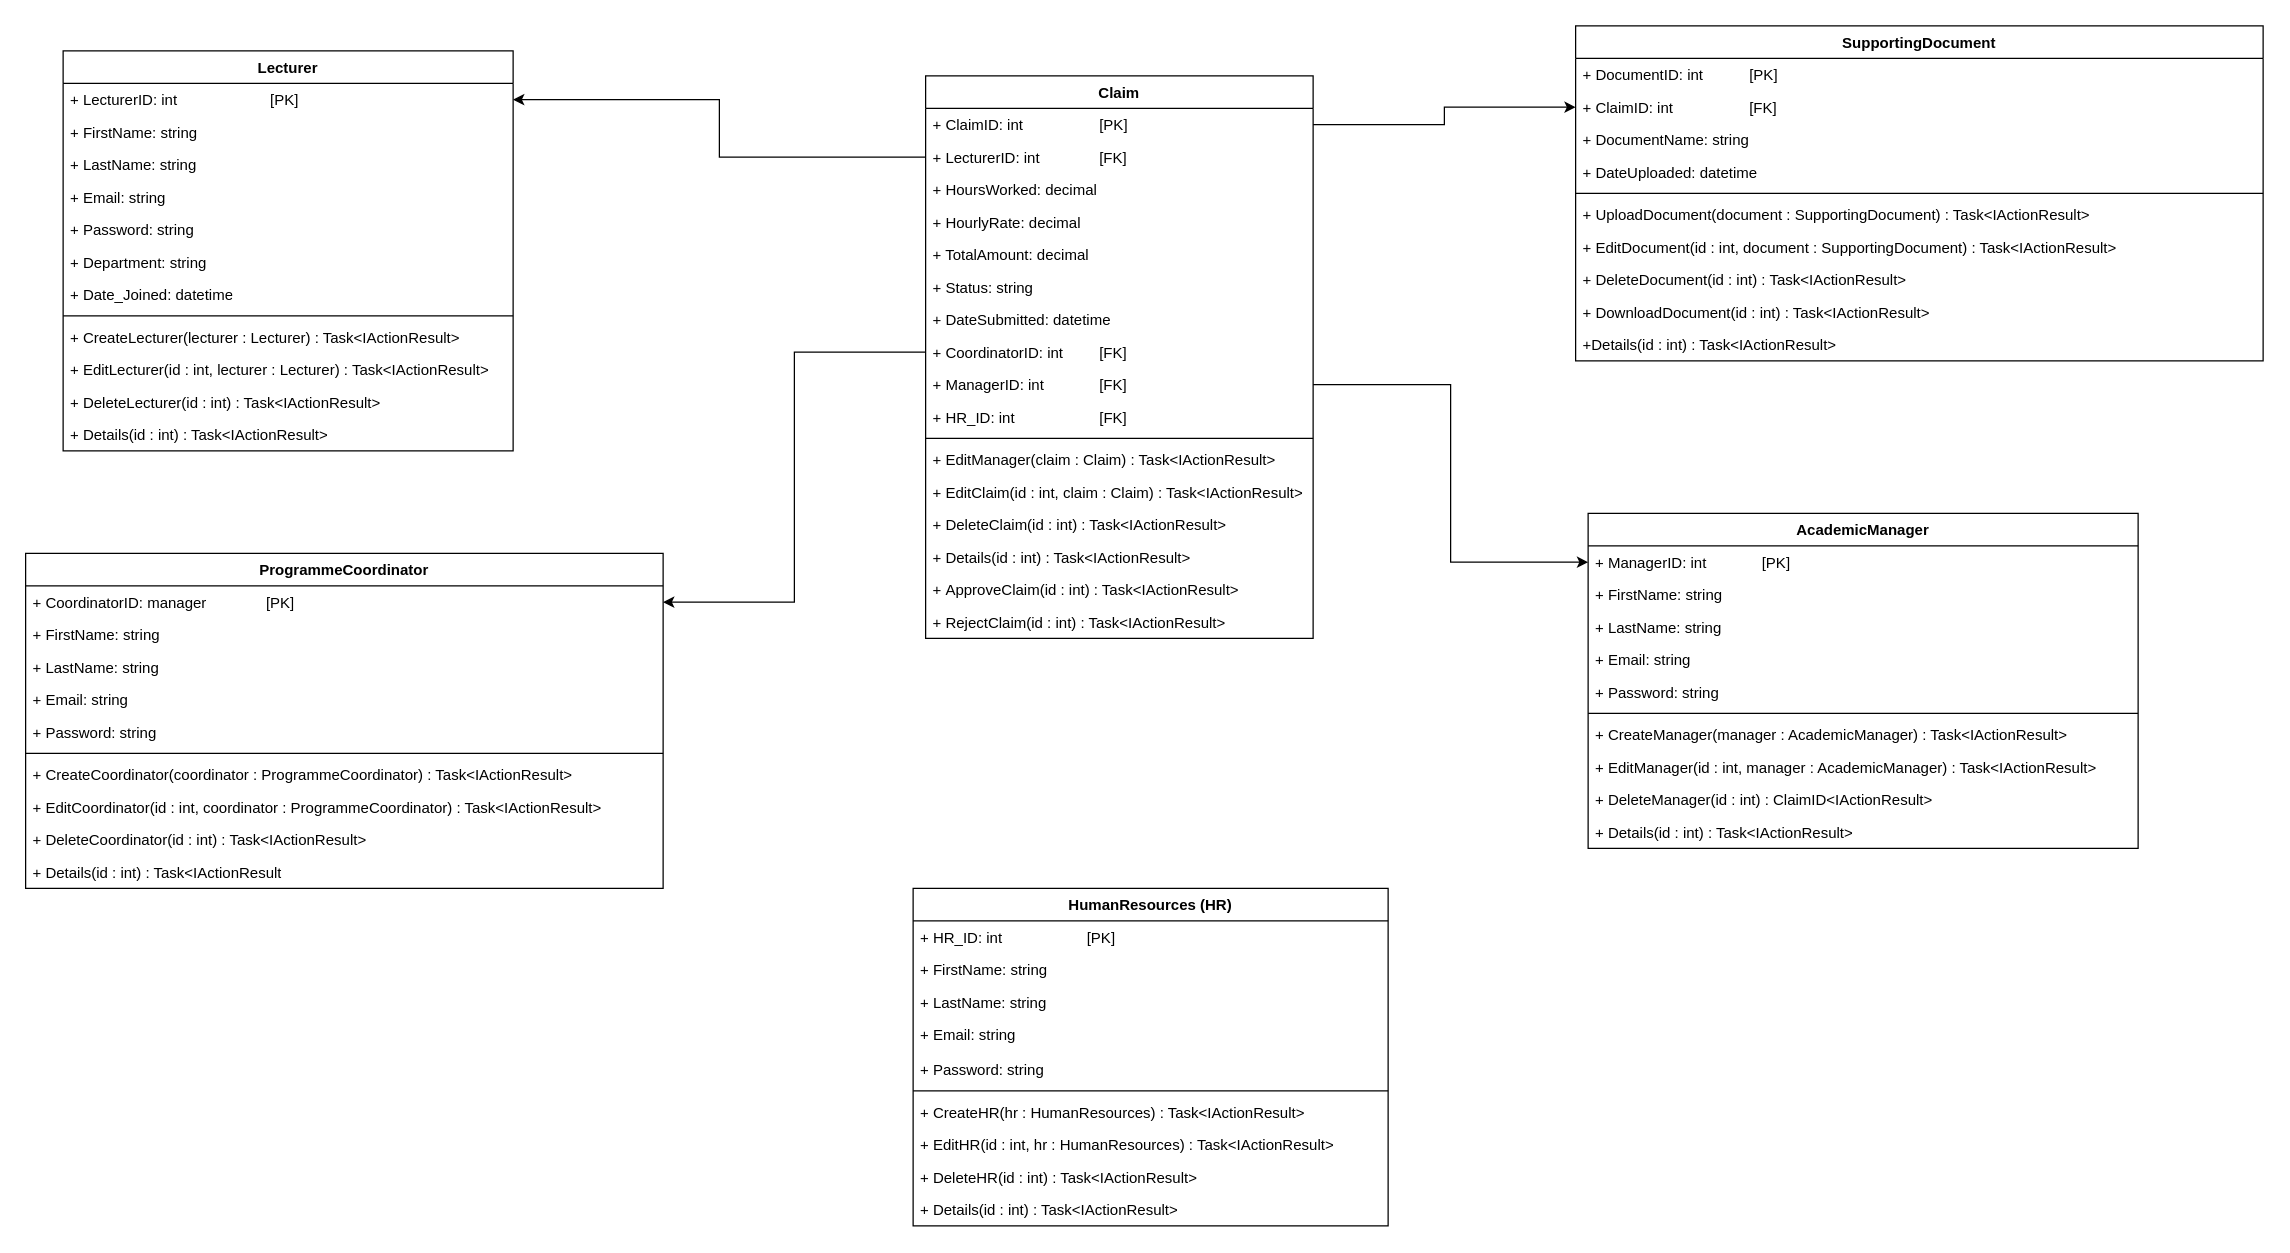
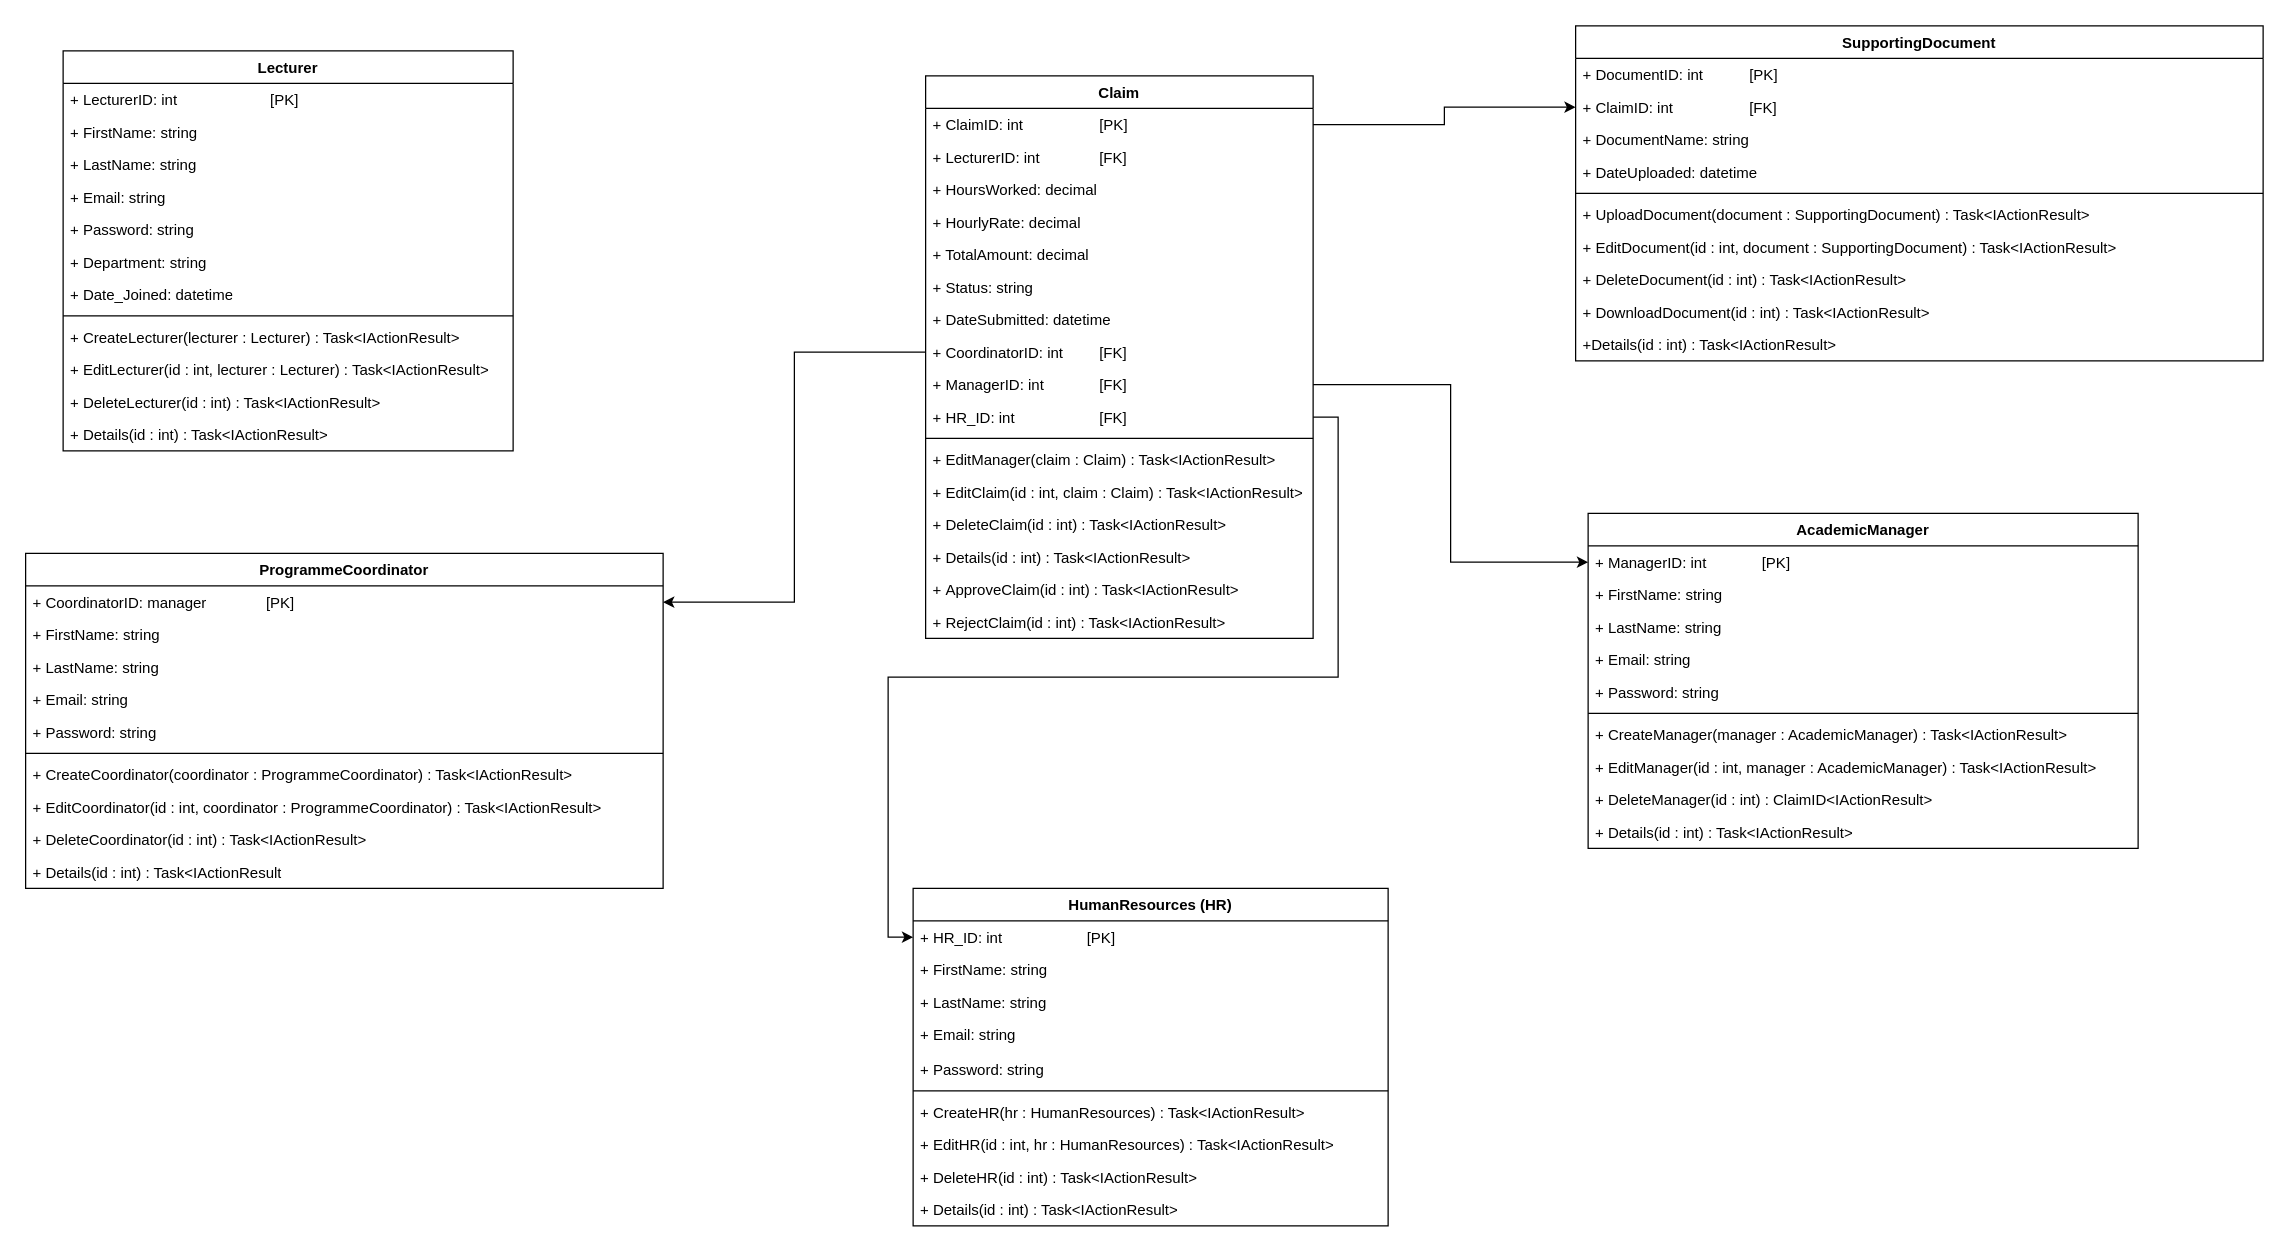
(719, 131) -> none
none -> (1116, 677)
